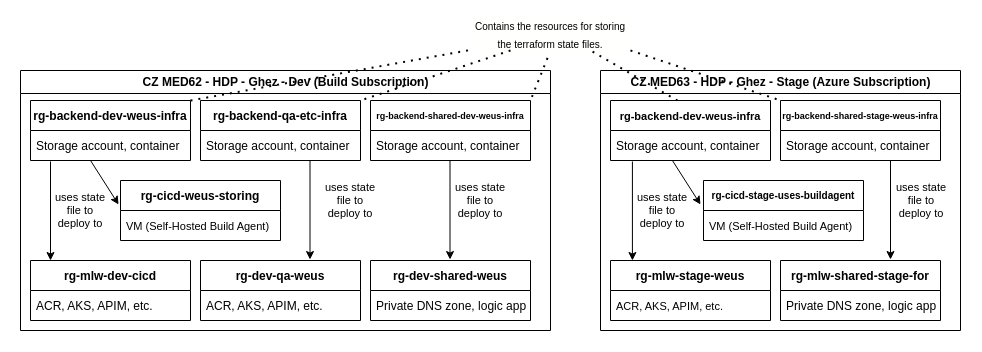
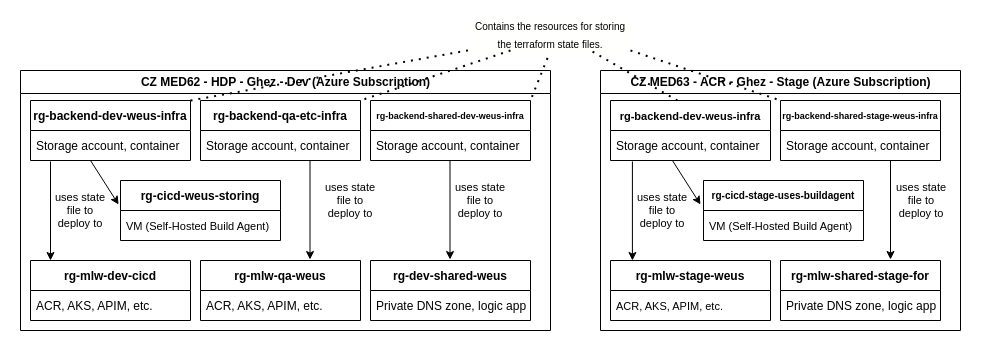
(286, 83) -> (286, 83)
(781, 83) -> (781, 83)
(280, 276) -> (280, 276)
